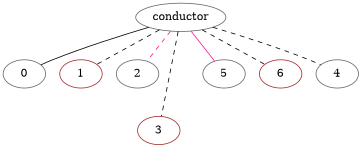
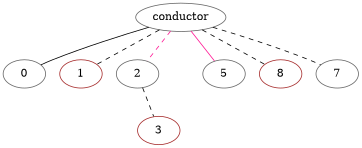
(170, 74) -> (148, 102)
(281, 74) -> (281, 74)
(337, 74) -> (337, 74)
